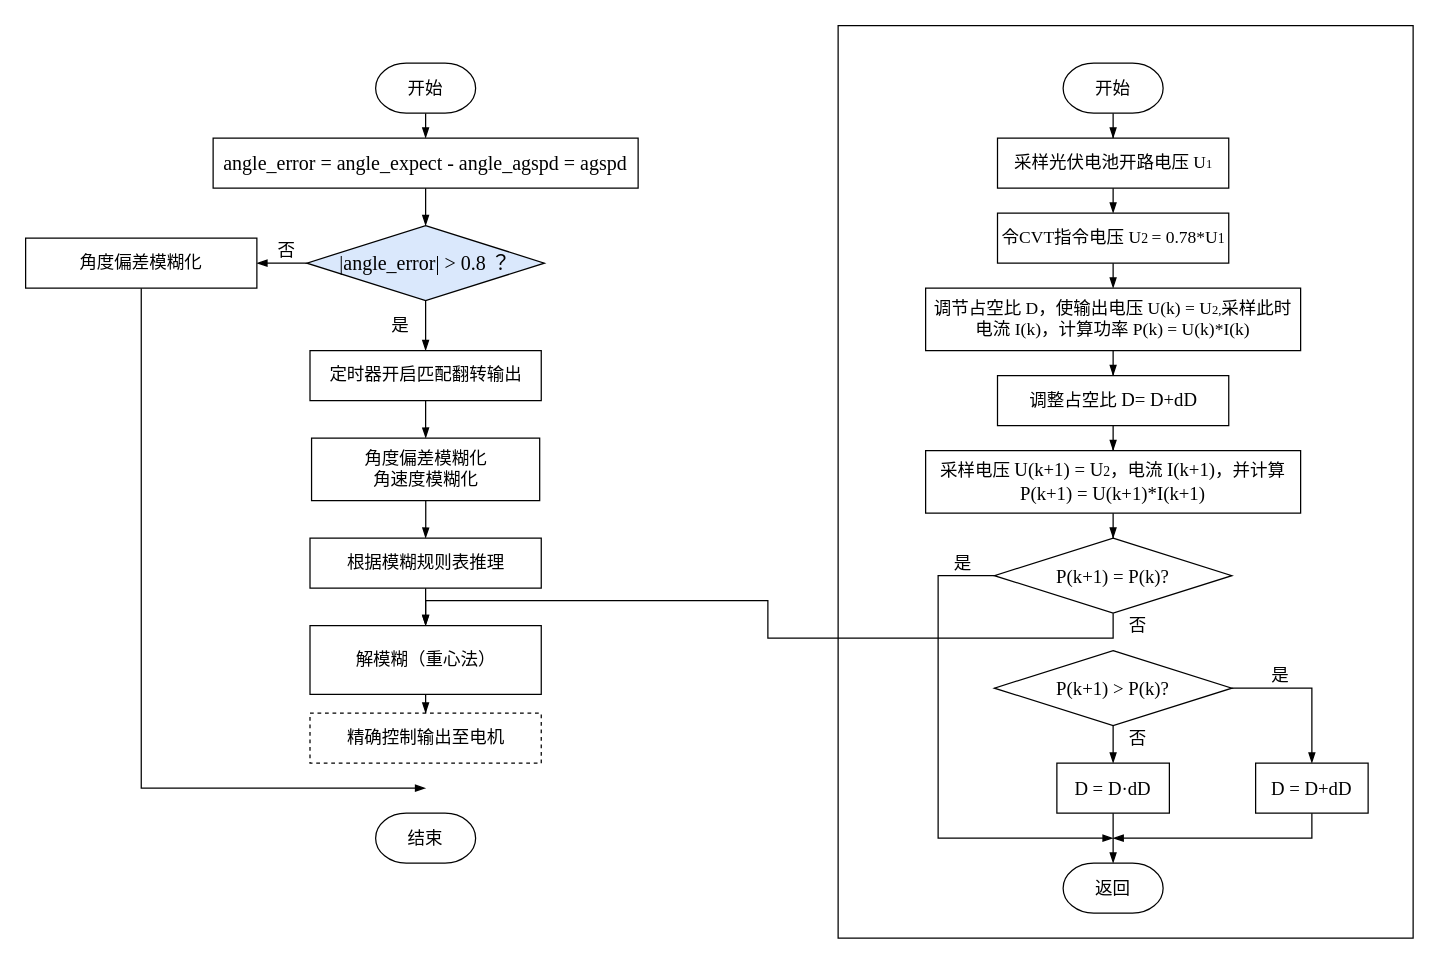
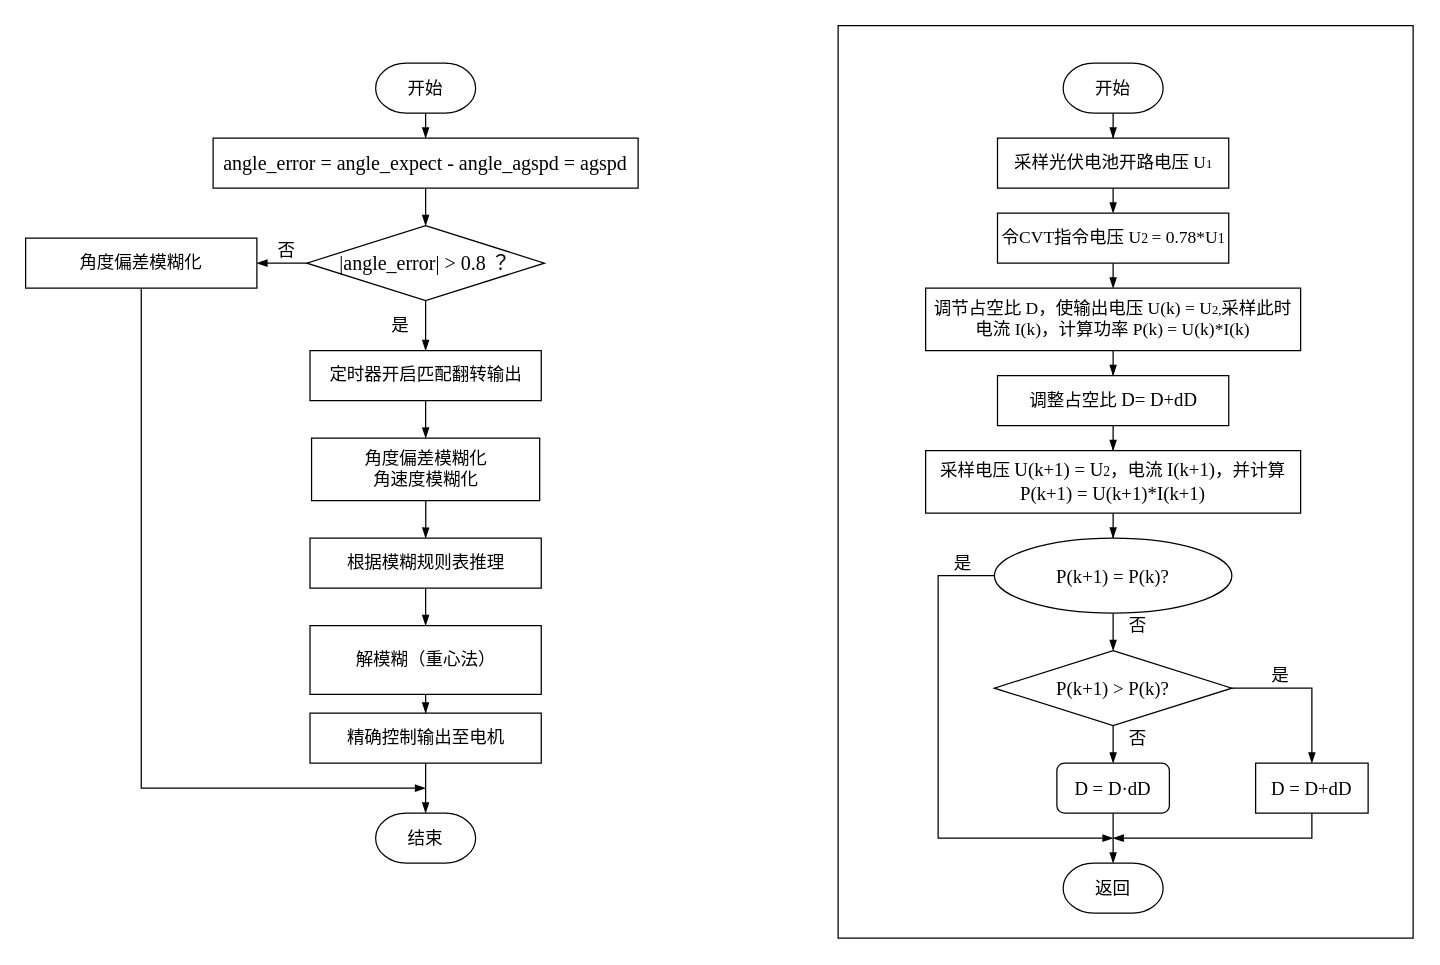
(426, 263) -> (426, 263)
(1113, 576) -> (1113, 576)
(768, 624) -> (1113, 638)
(426, 738) -> (426, 738)
none -> (426, 783)
(1113, 788) -> (1113, 788)
